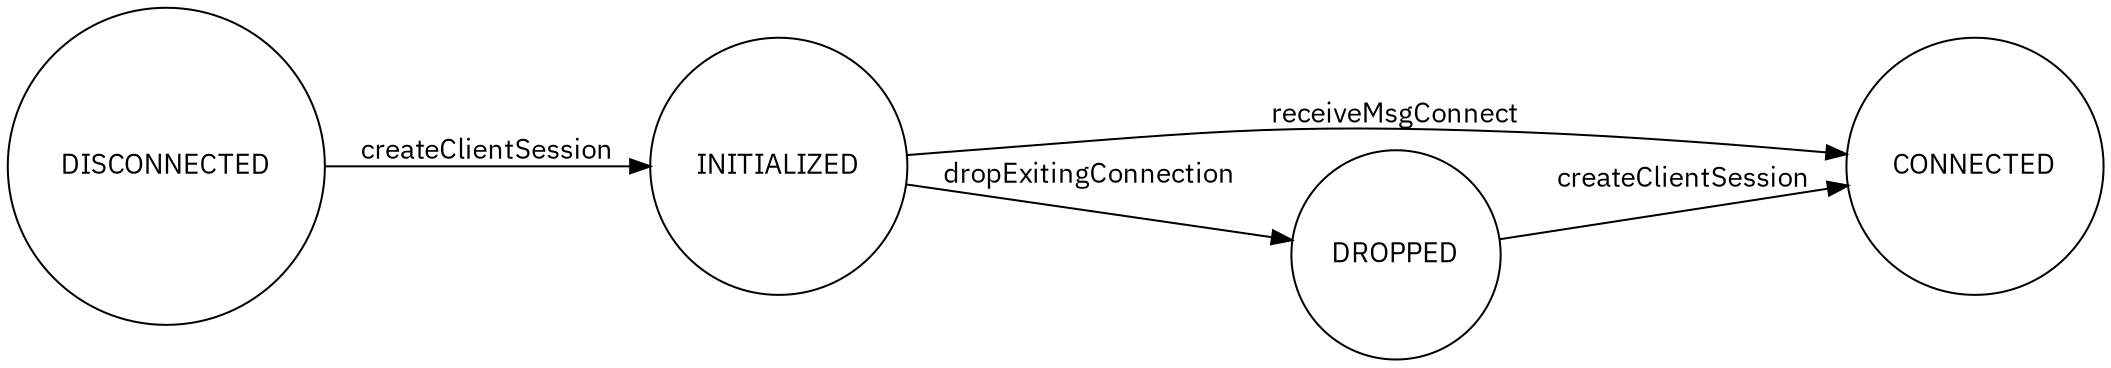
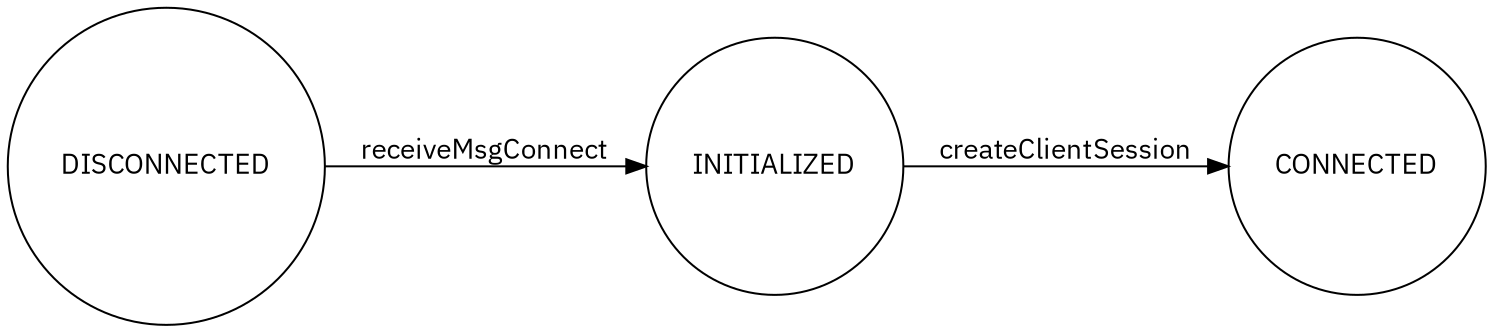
(1396, 115) -> (1066, 151)
(488, 151) -> (486, 151)
(1396, 255) -> none
